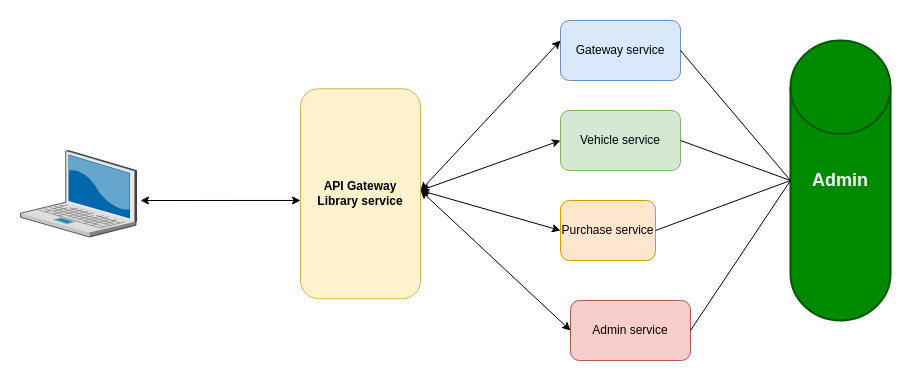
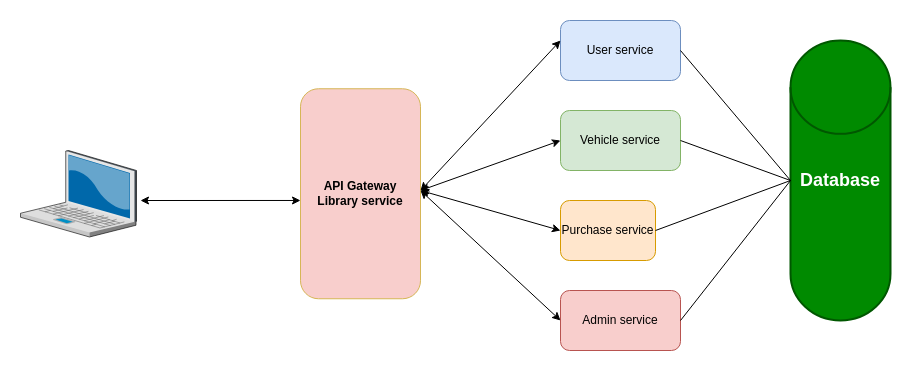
(621, 51) -> (621, 51)
(841, 181) -> (841, 181)
(361, 194) -> (361, 194)
(631, 331) -> (621, 321)
